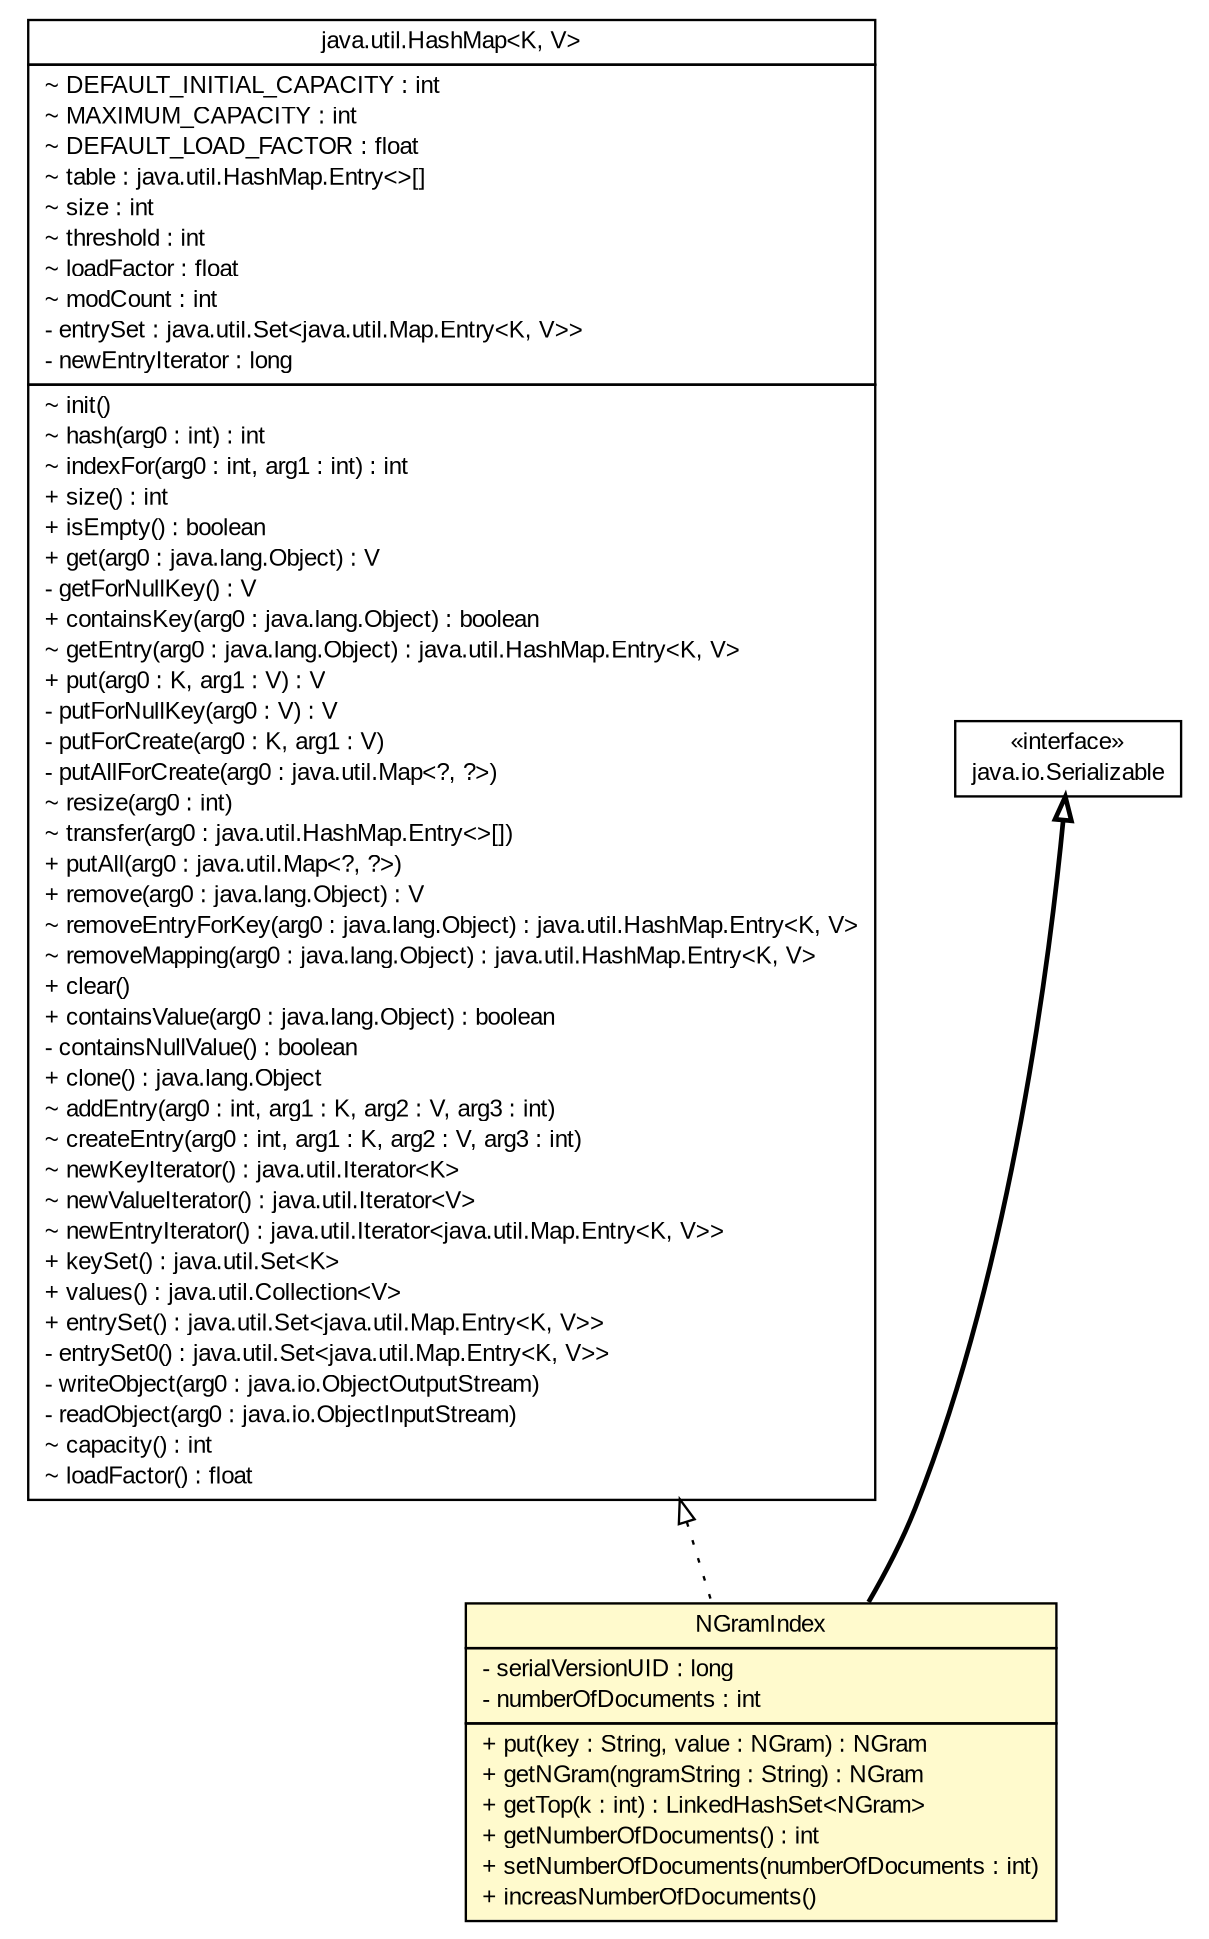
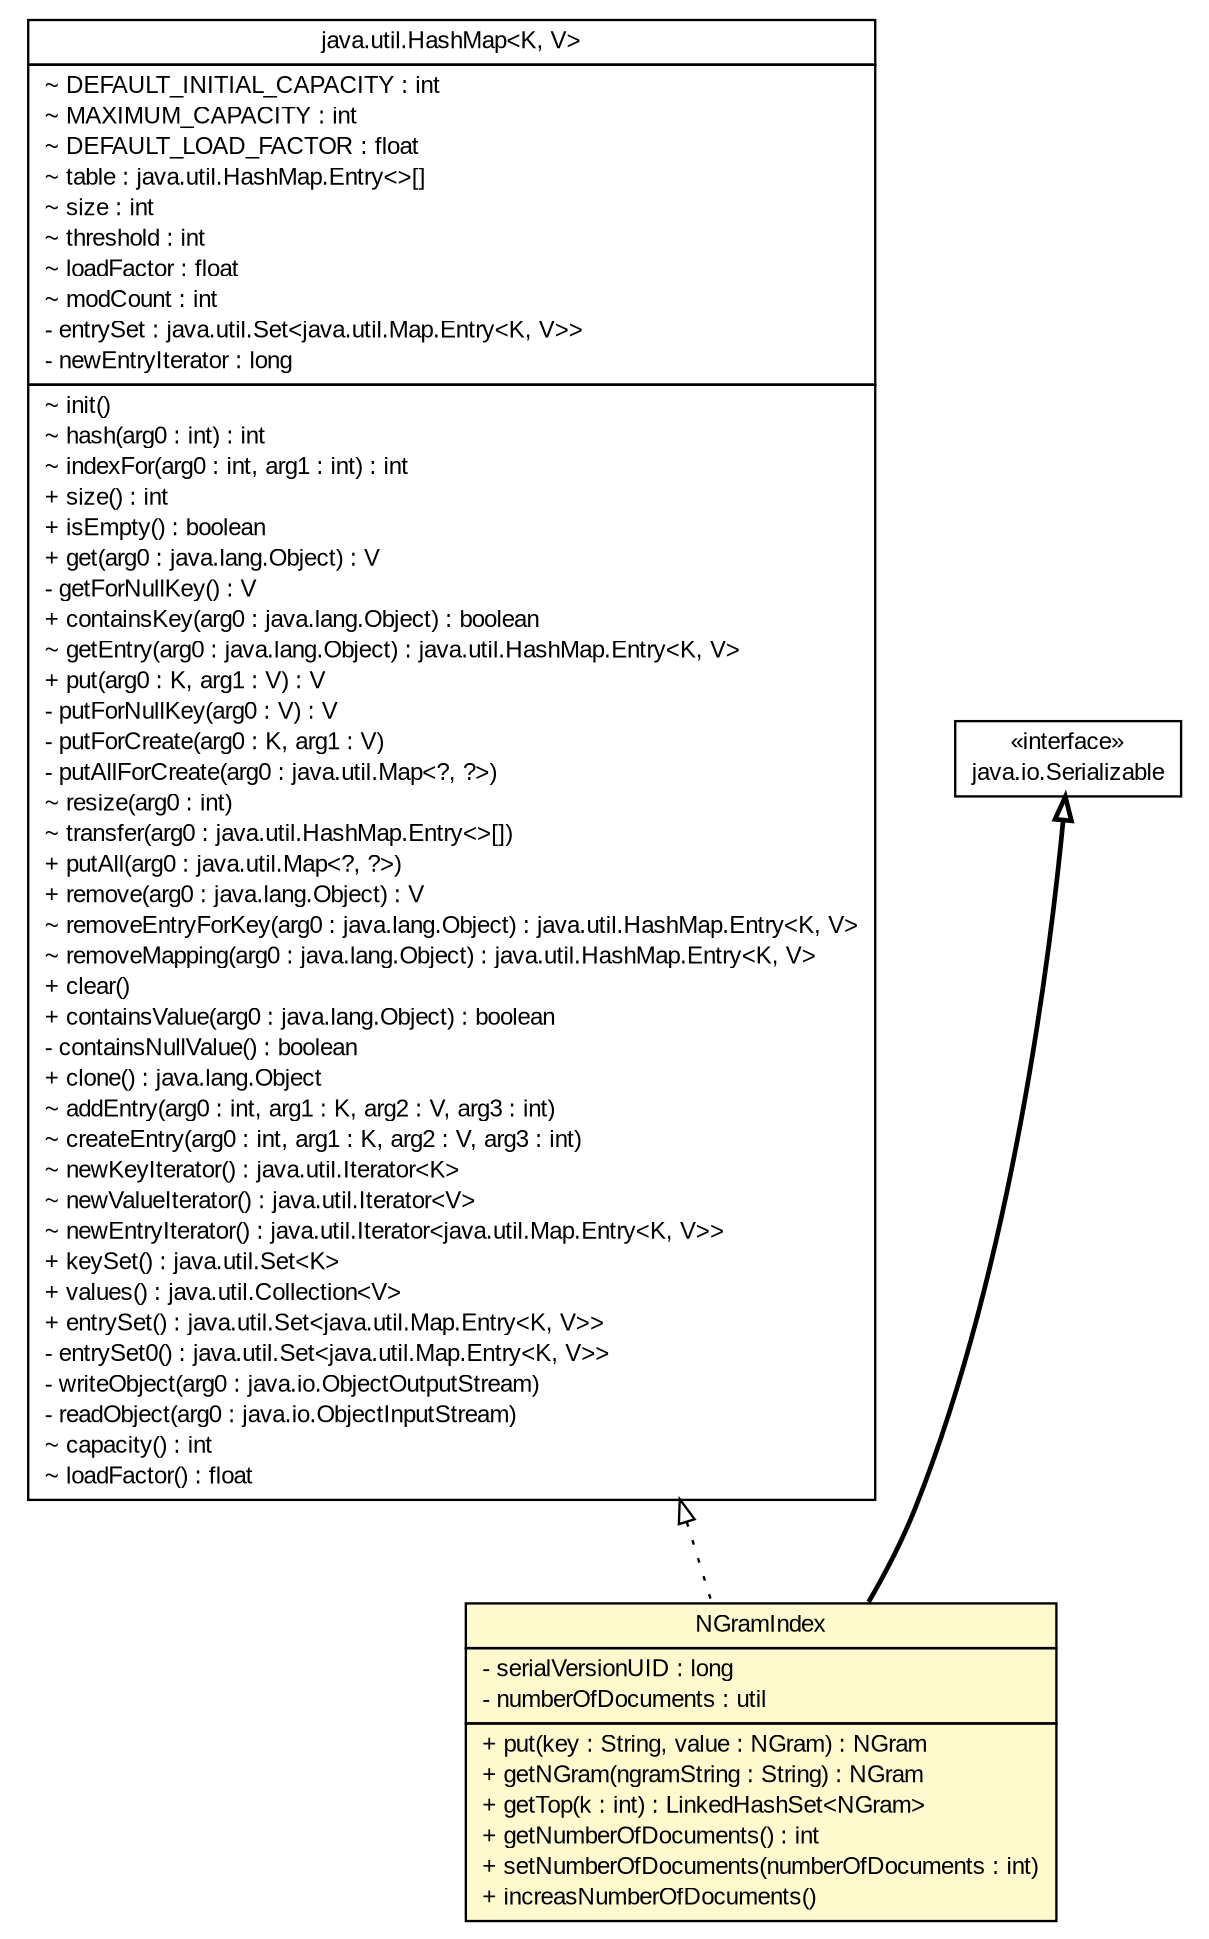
(622, 1700) -> (625, 1700)
